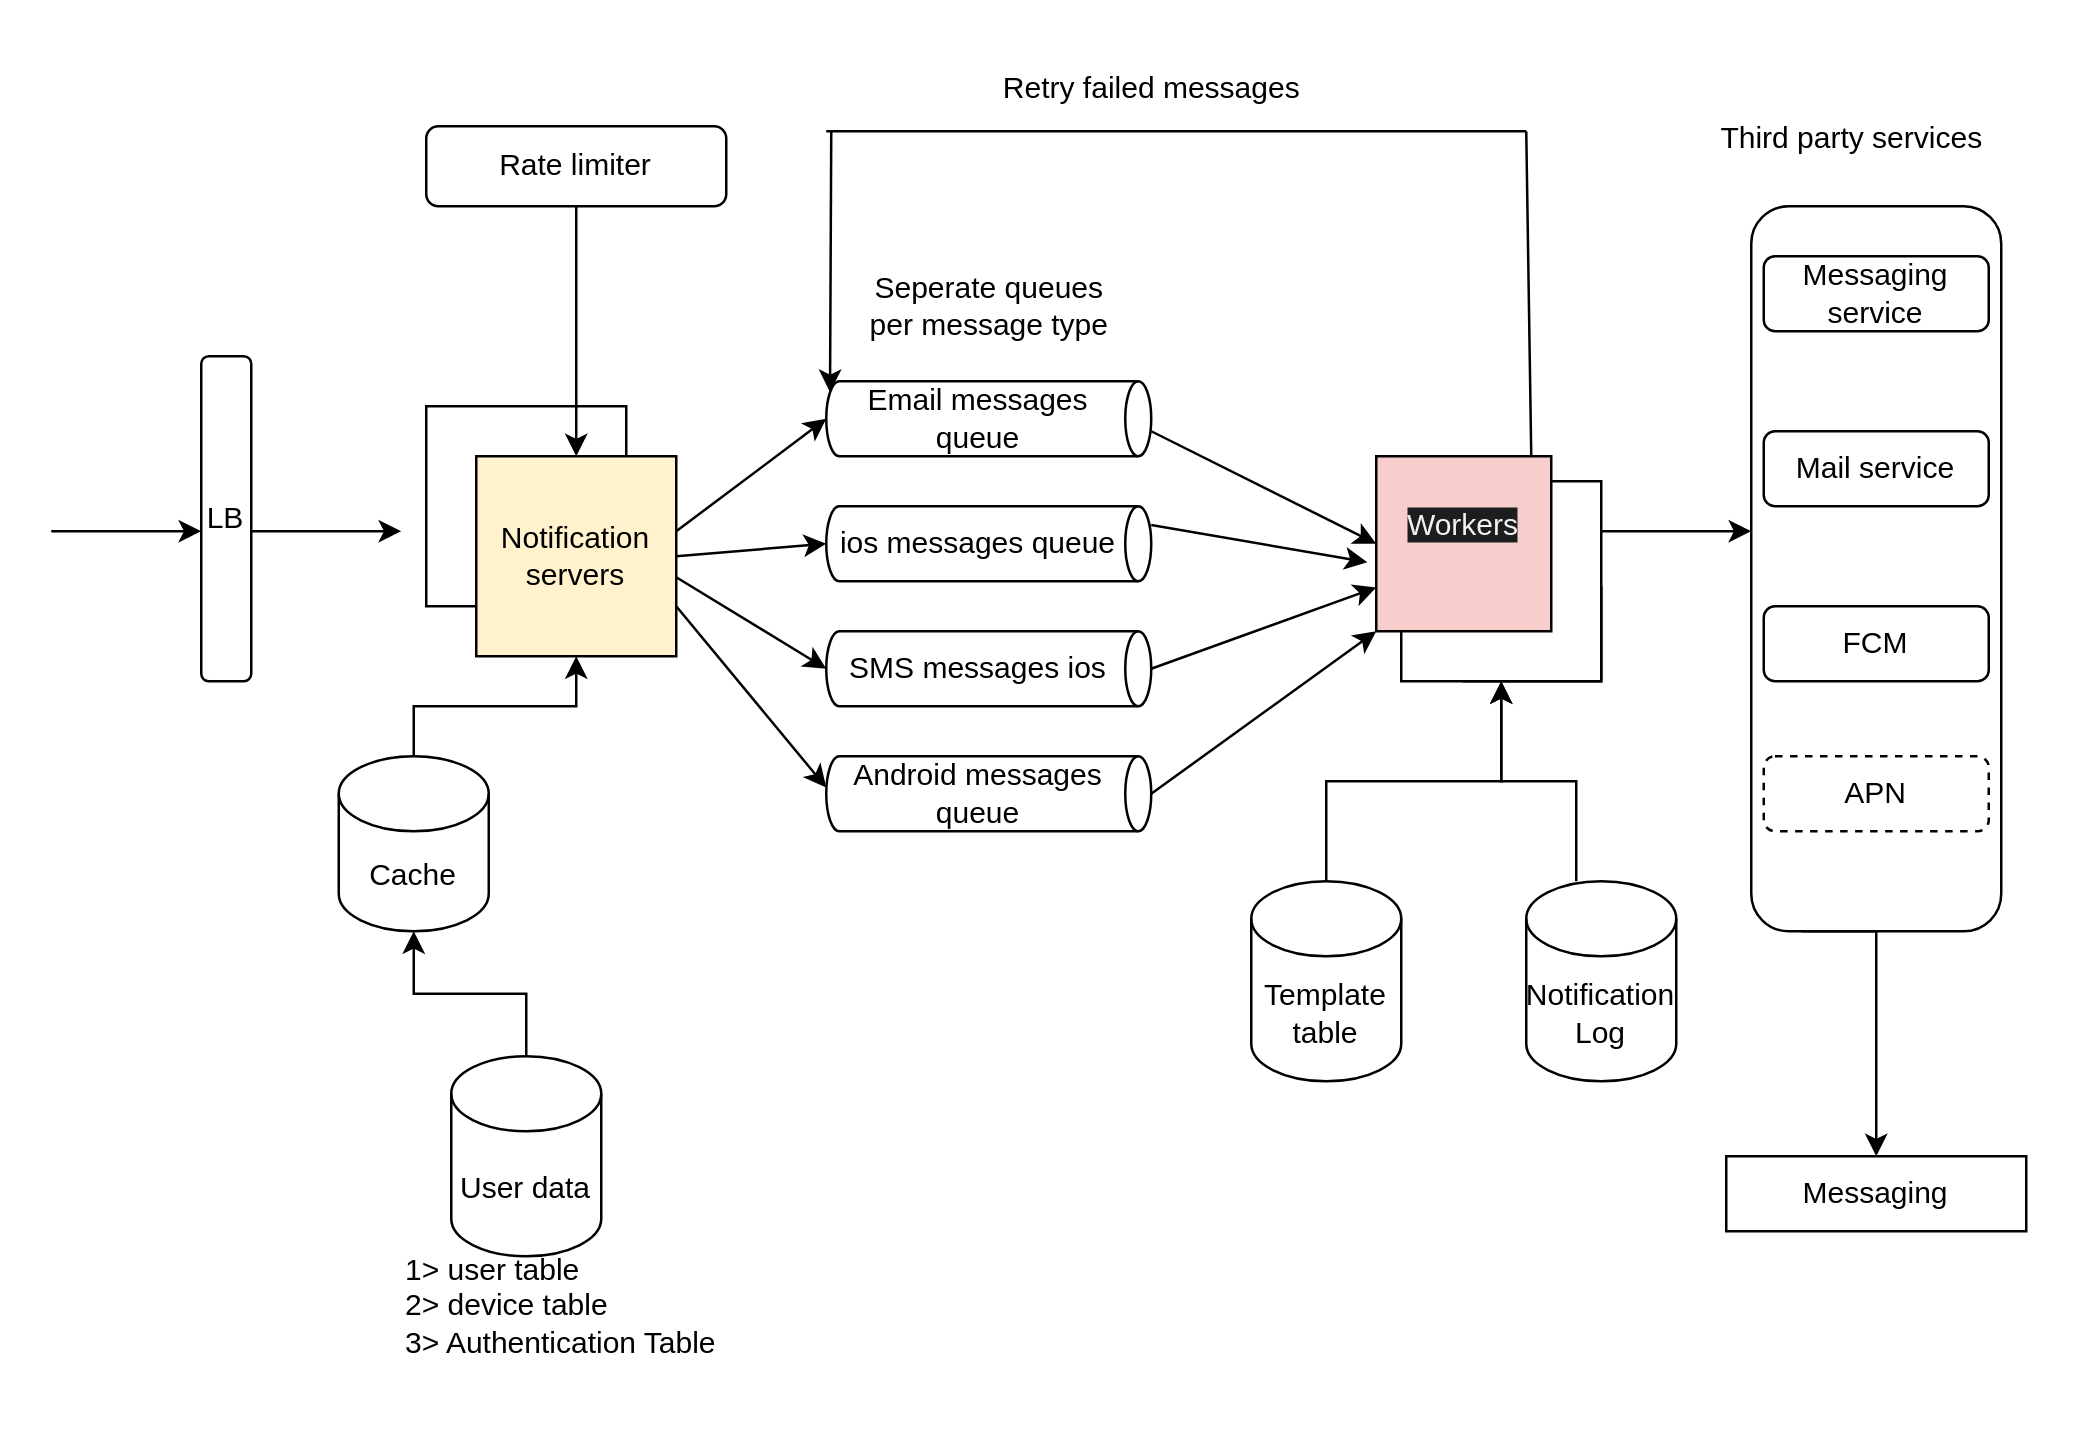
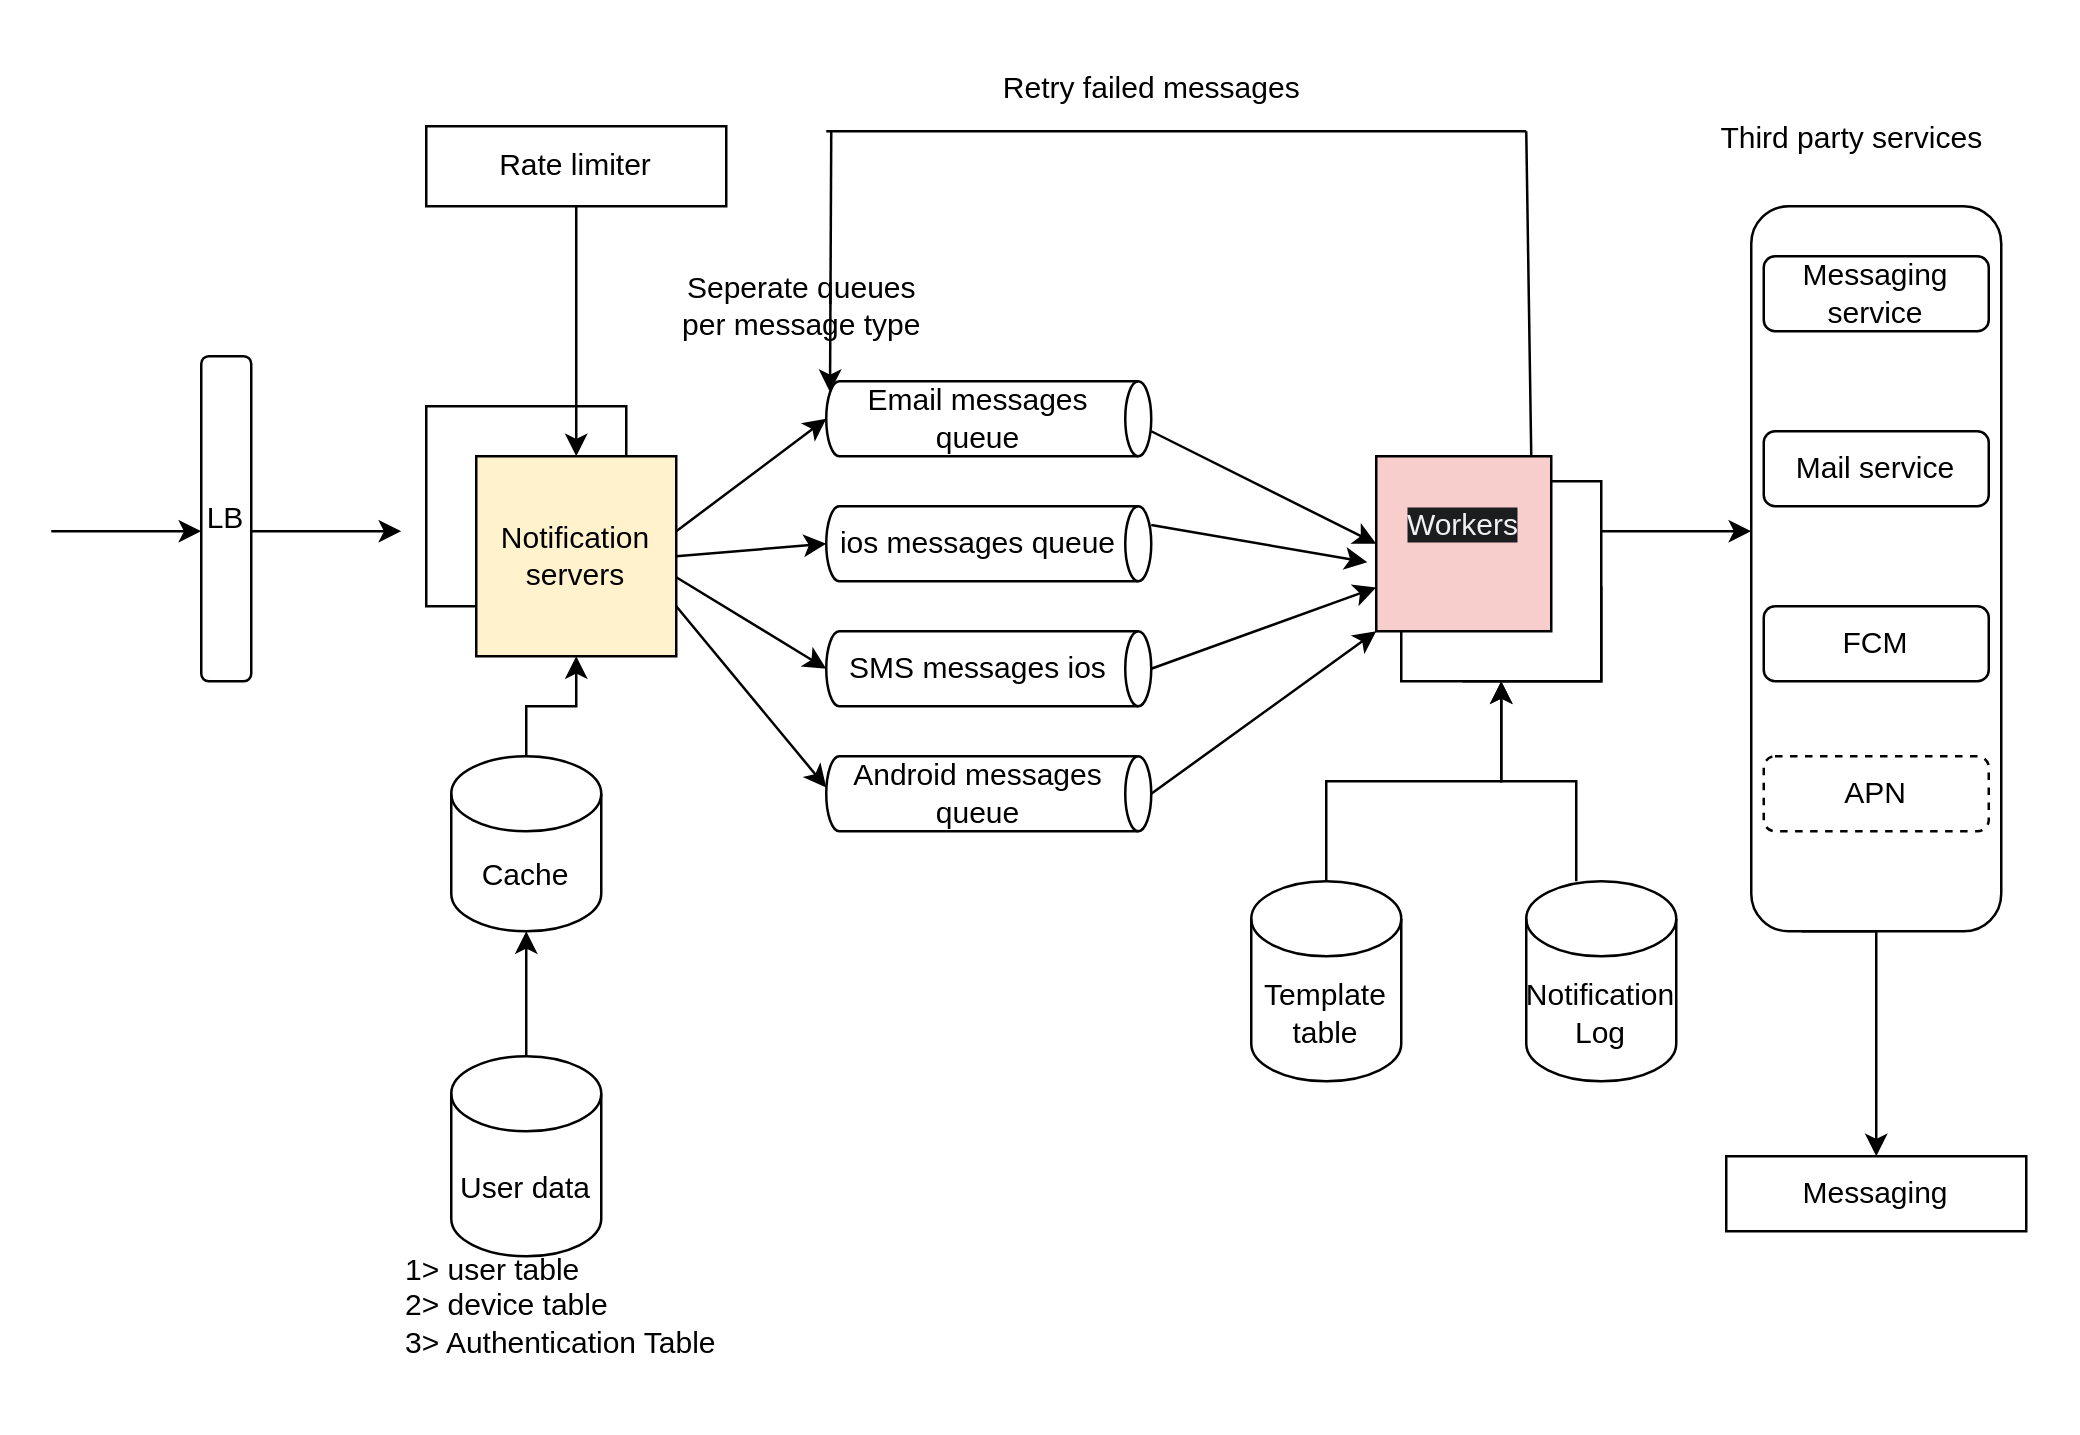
(576, 166) -> (576, 166)
(989, 306) -> (801, 306)
(414, 844) -> (526, 844)
